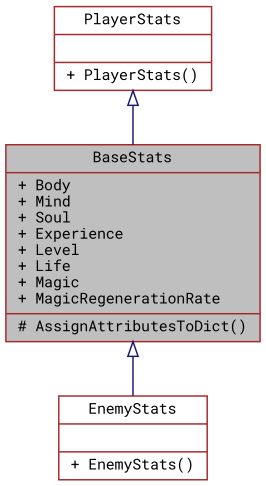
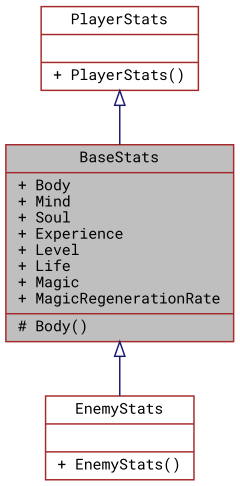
(133, 327) -> (54, 327)
